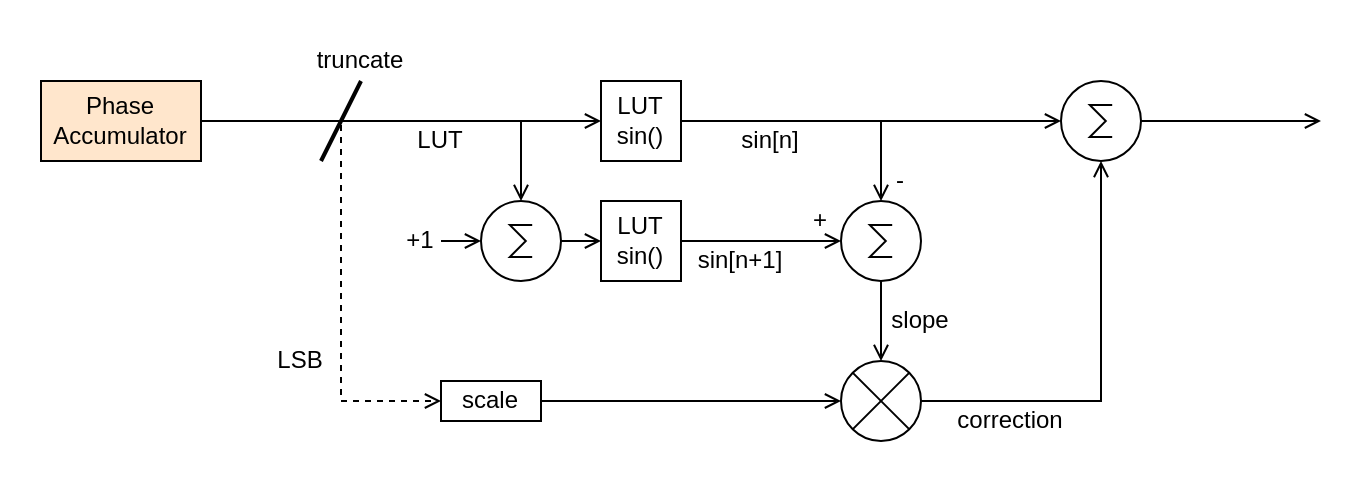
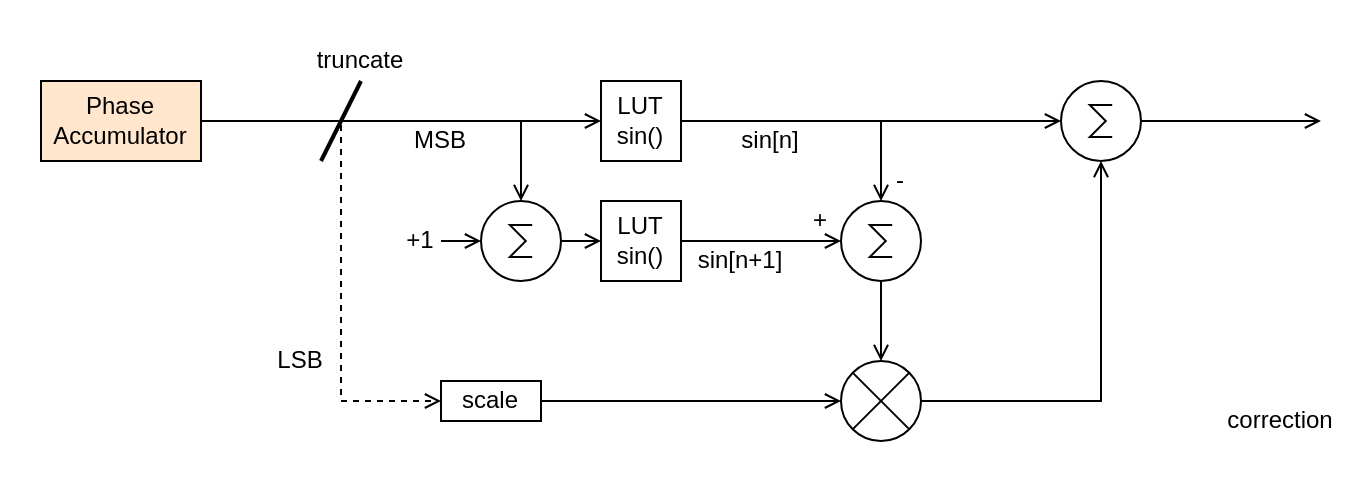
(441, 141) -> (441, 141)
(921, 321) -> none
(1011, 421) -> (1281, 421)
